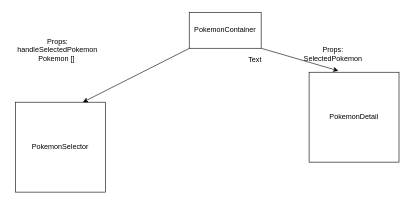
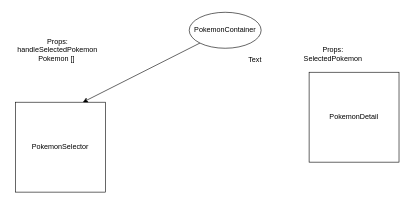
(225, 30) -> (225, 30)
(298, 59) -> none
